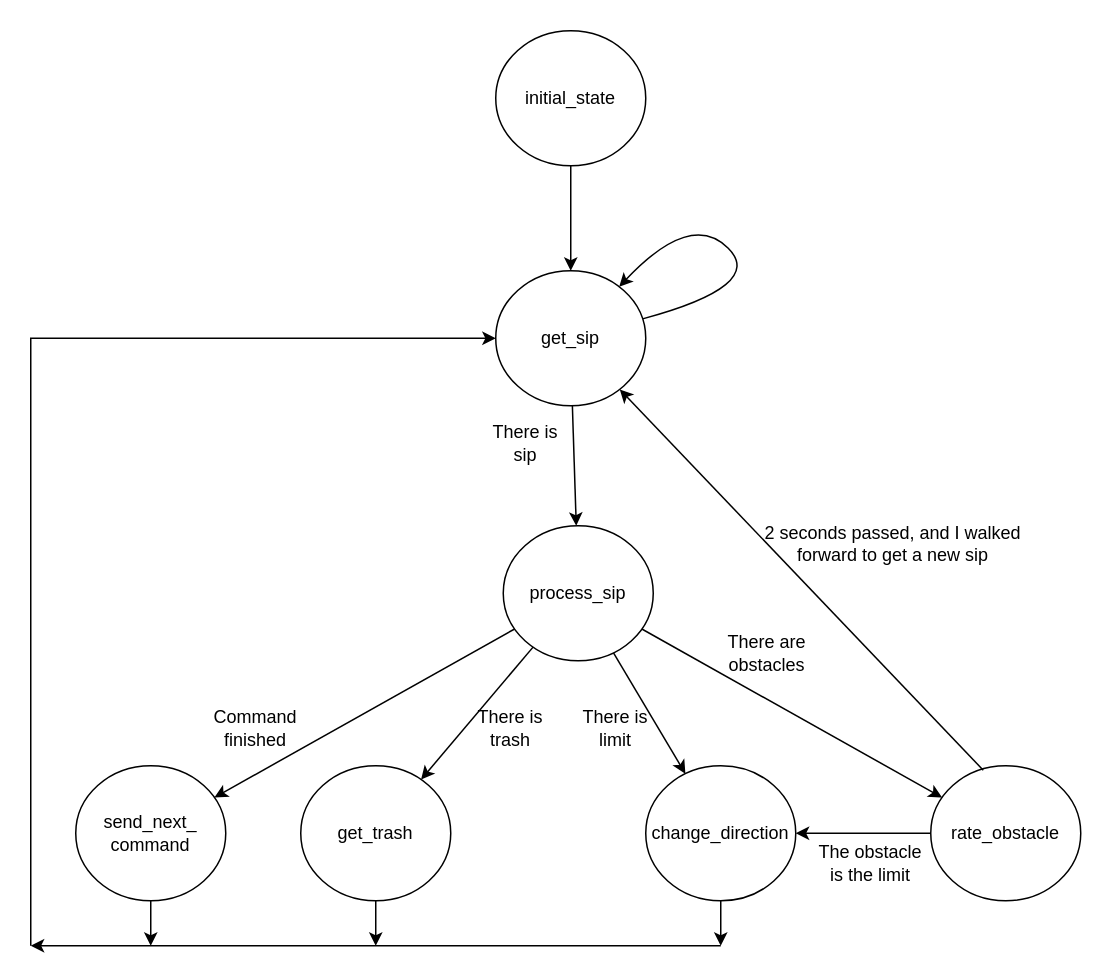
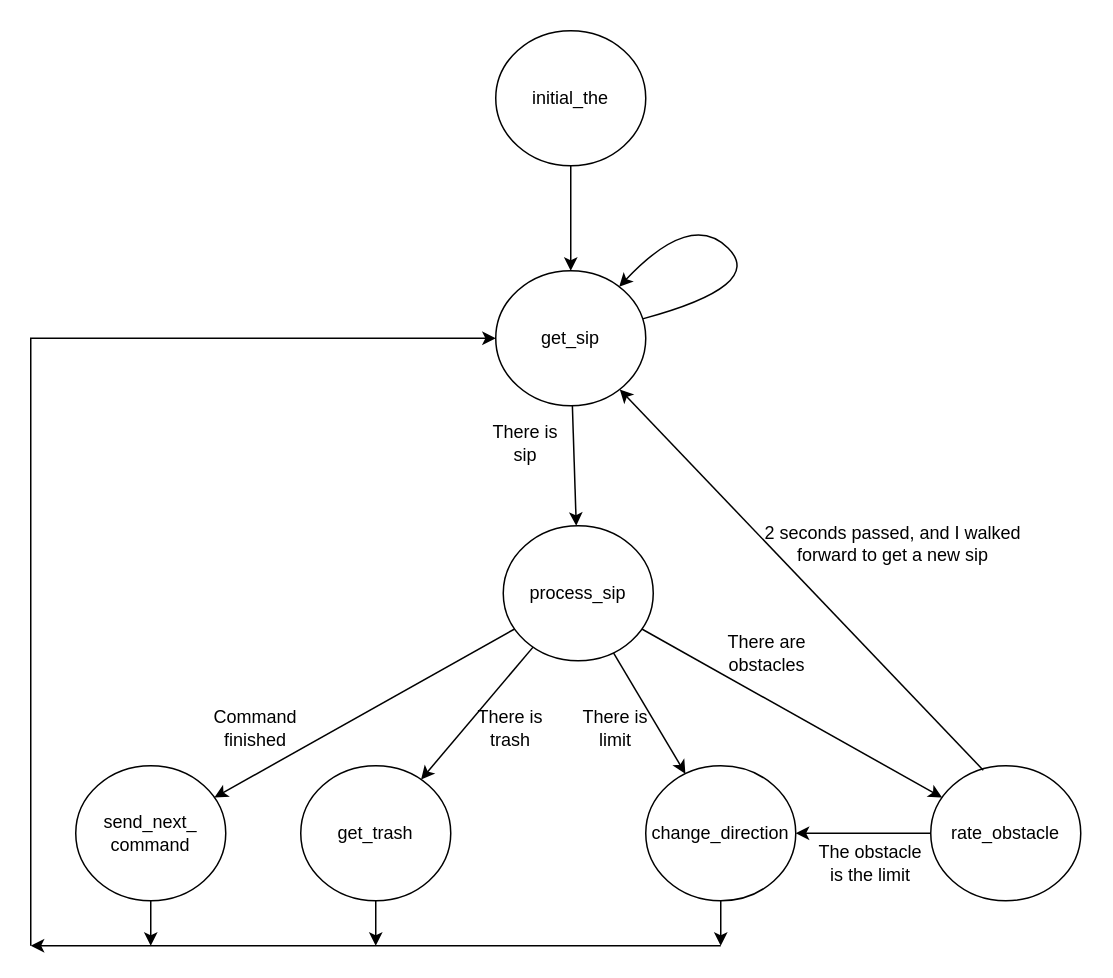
(571, 98) -> (571, 98)
